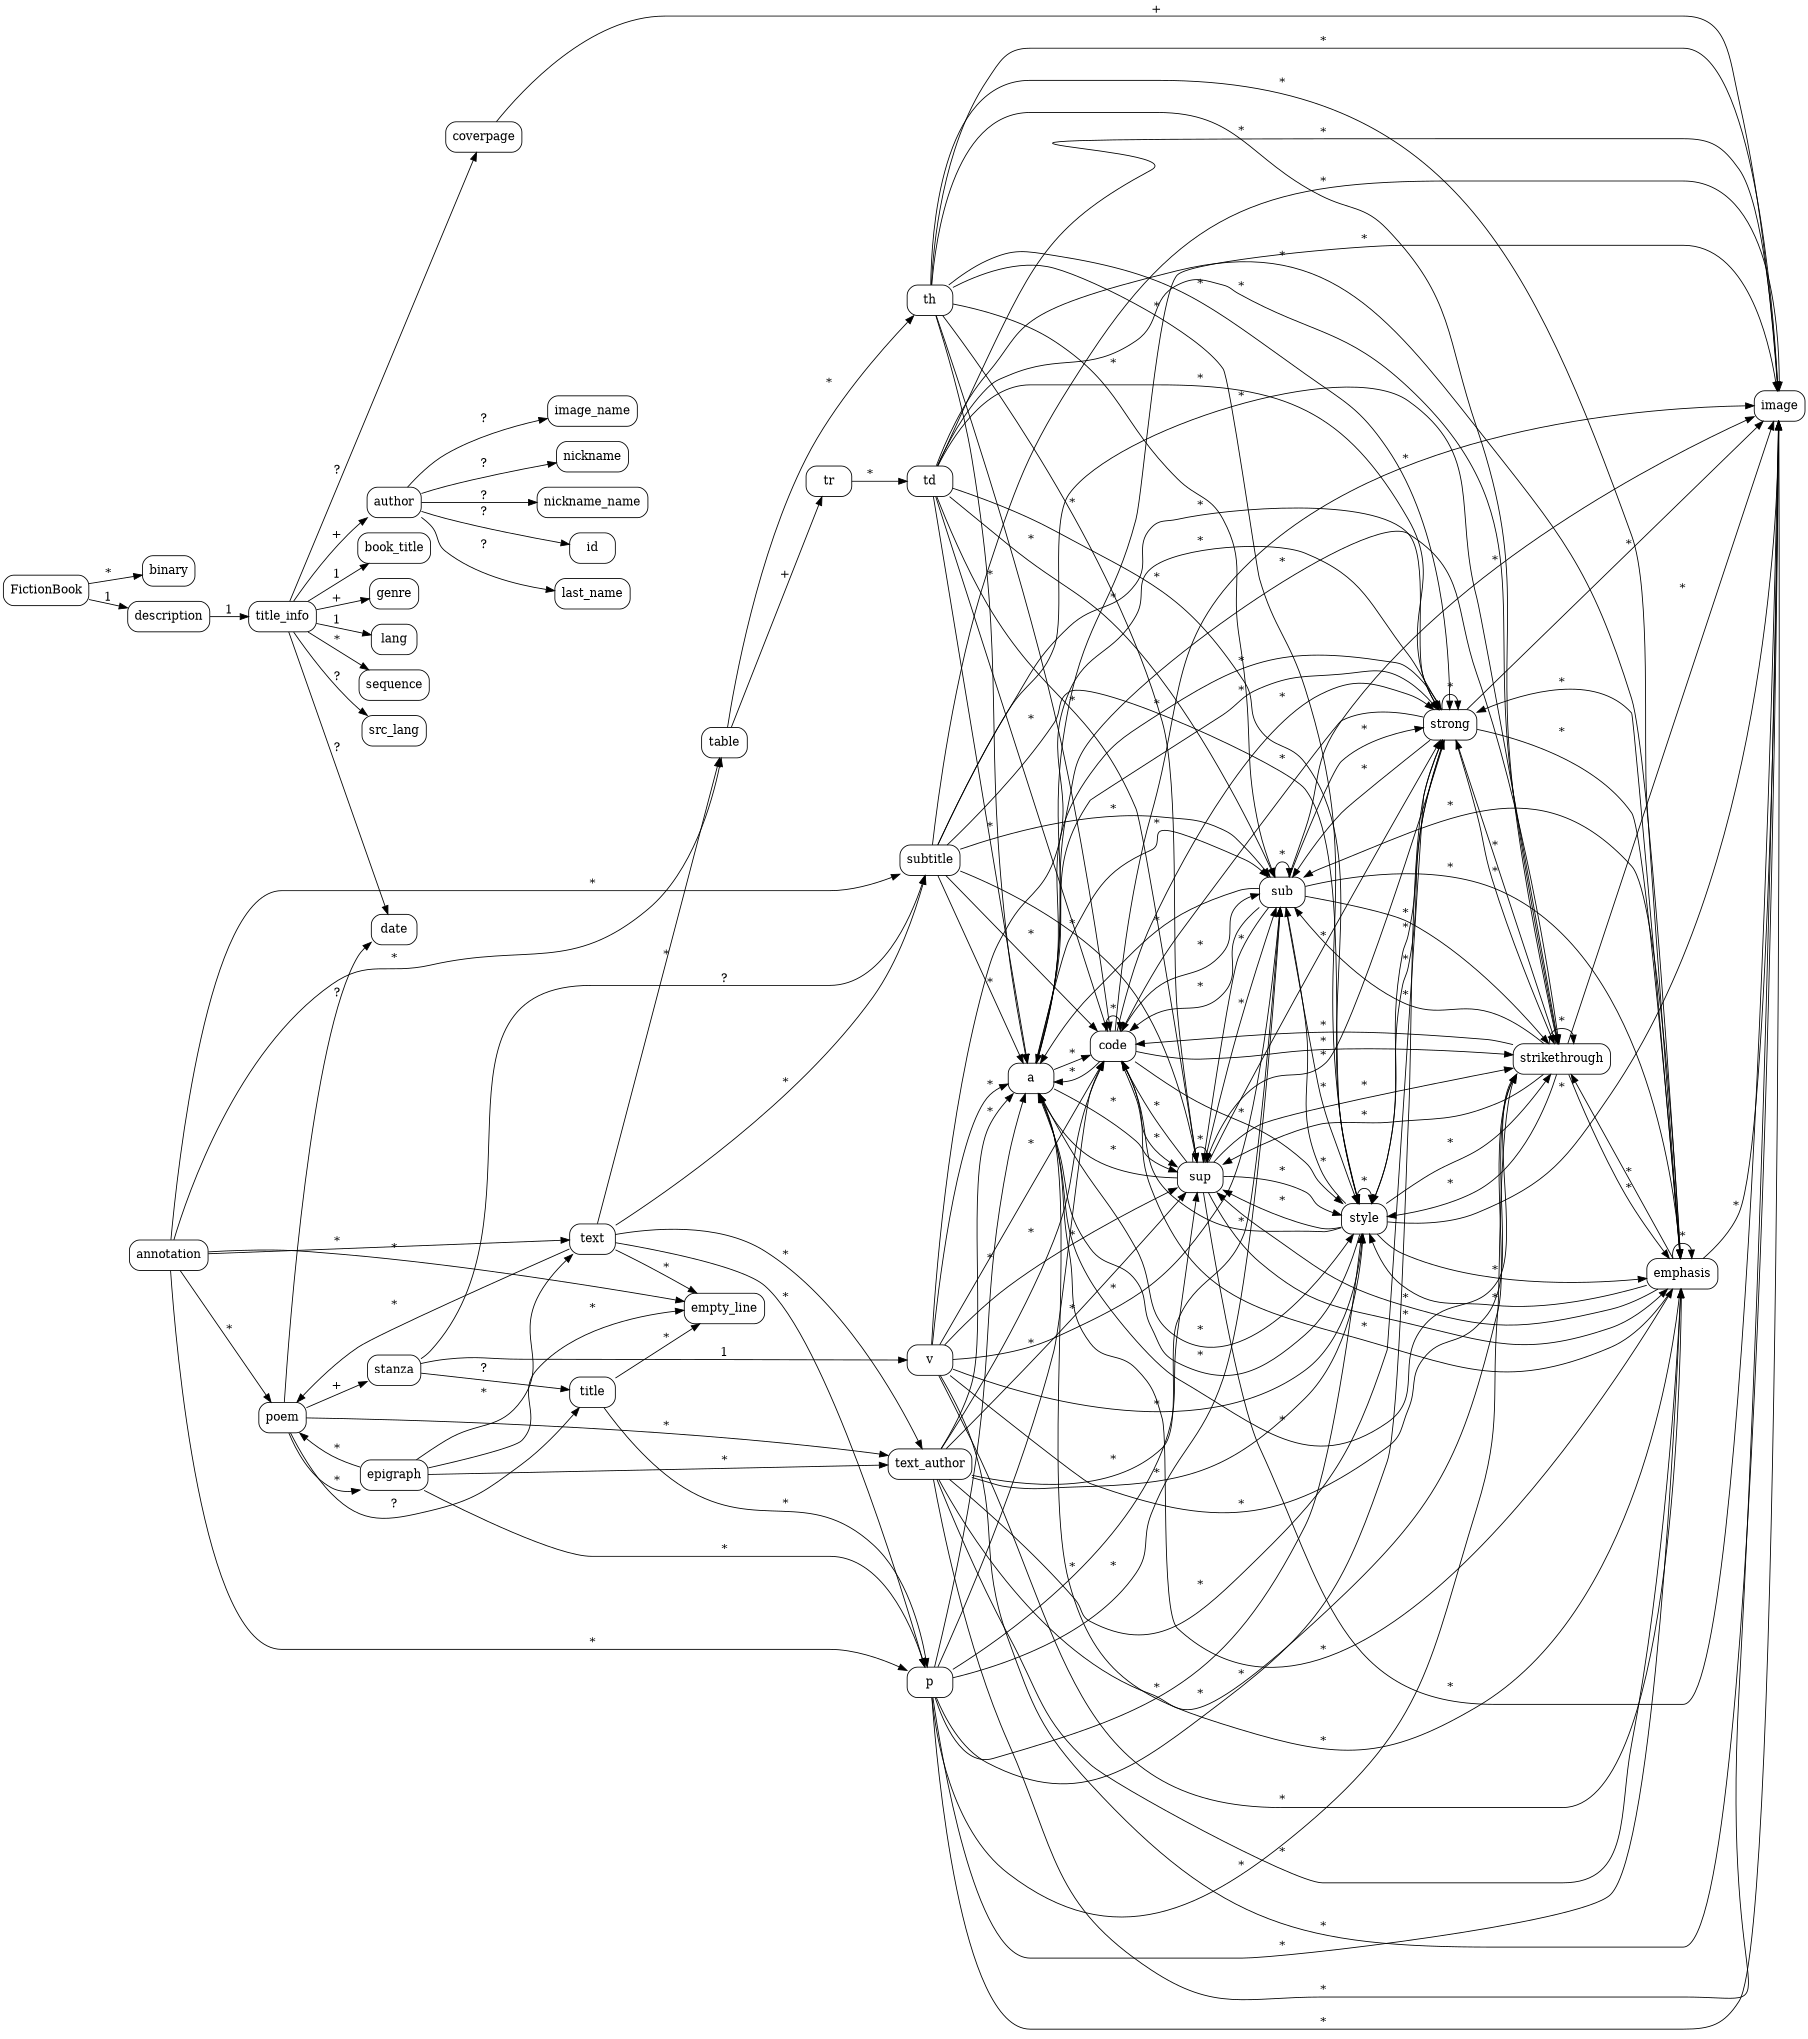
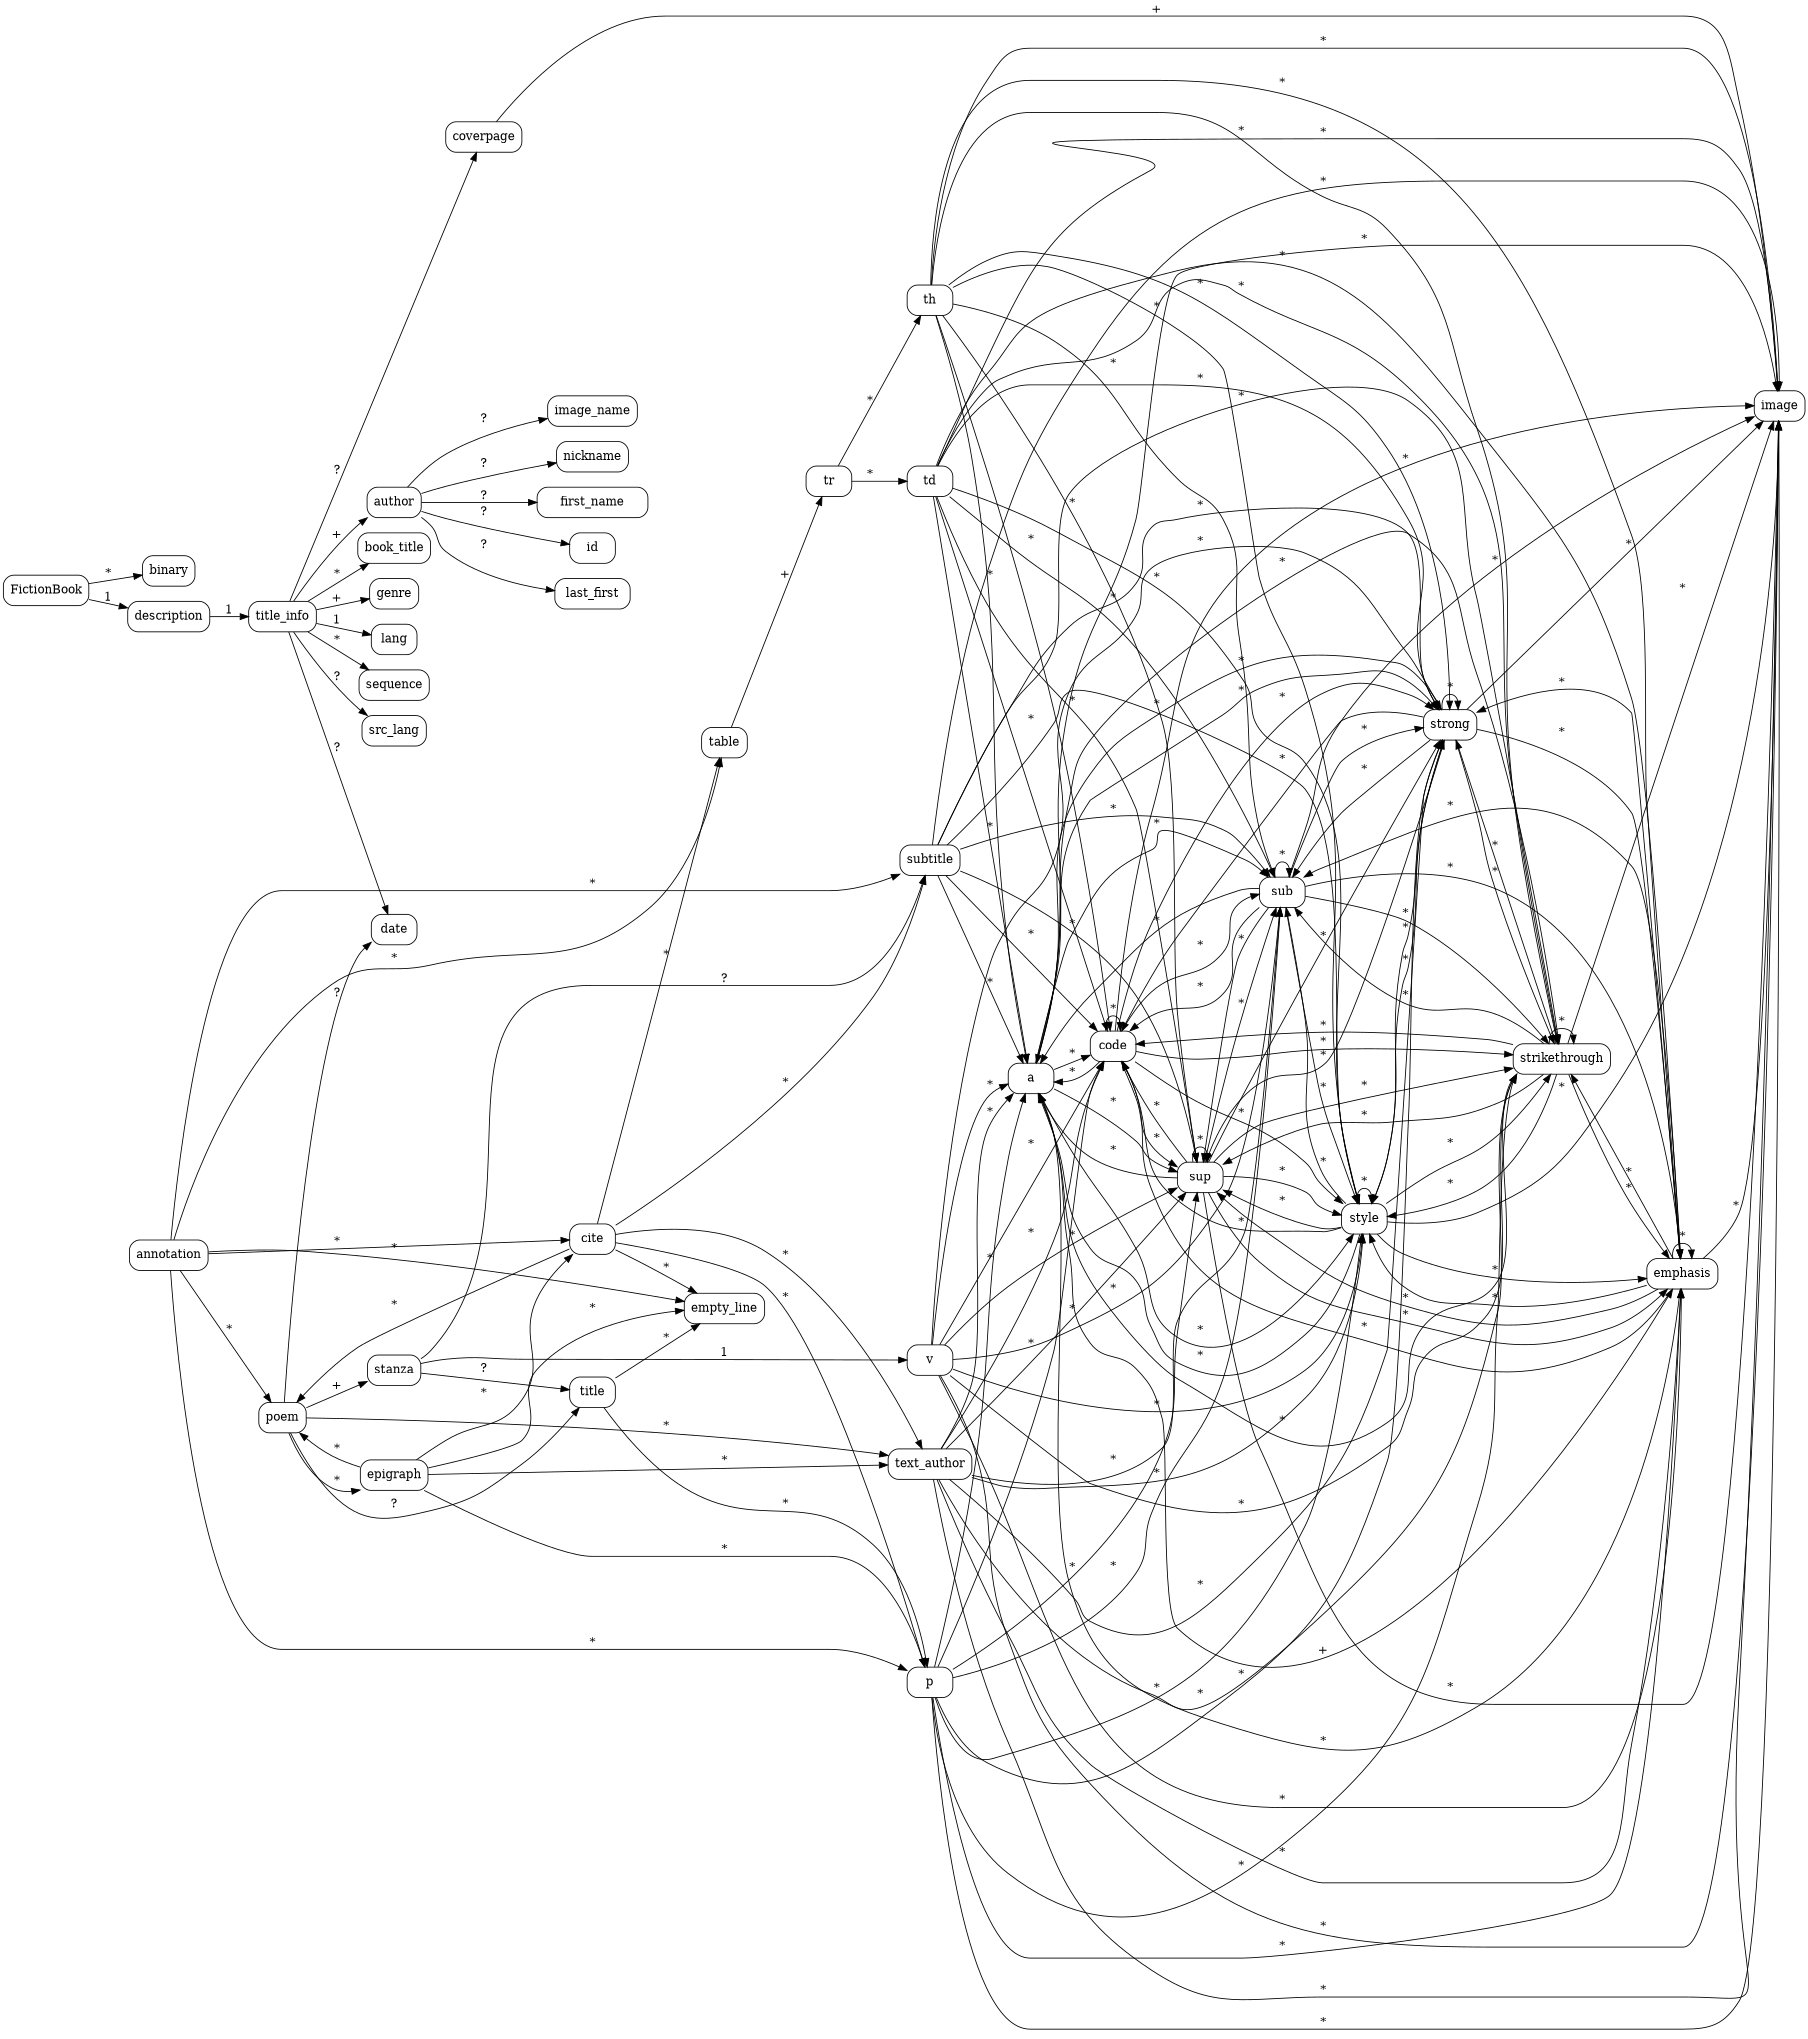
(593, 502) -> (593, 502)
(784, 509) -> (877, 395)
(337, 575) -> (337, 575)
(593, 594) -> (593, 594)
(593, 1239) -> (593, 1239)
(1323, 1651) -> (1323, 1651)
